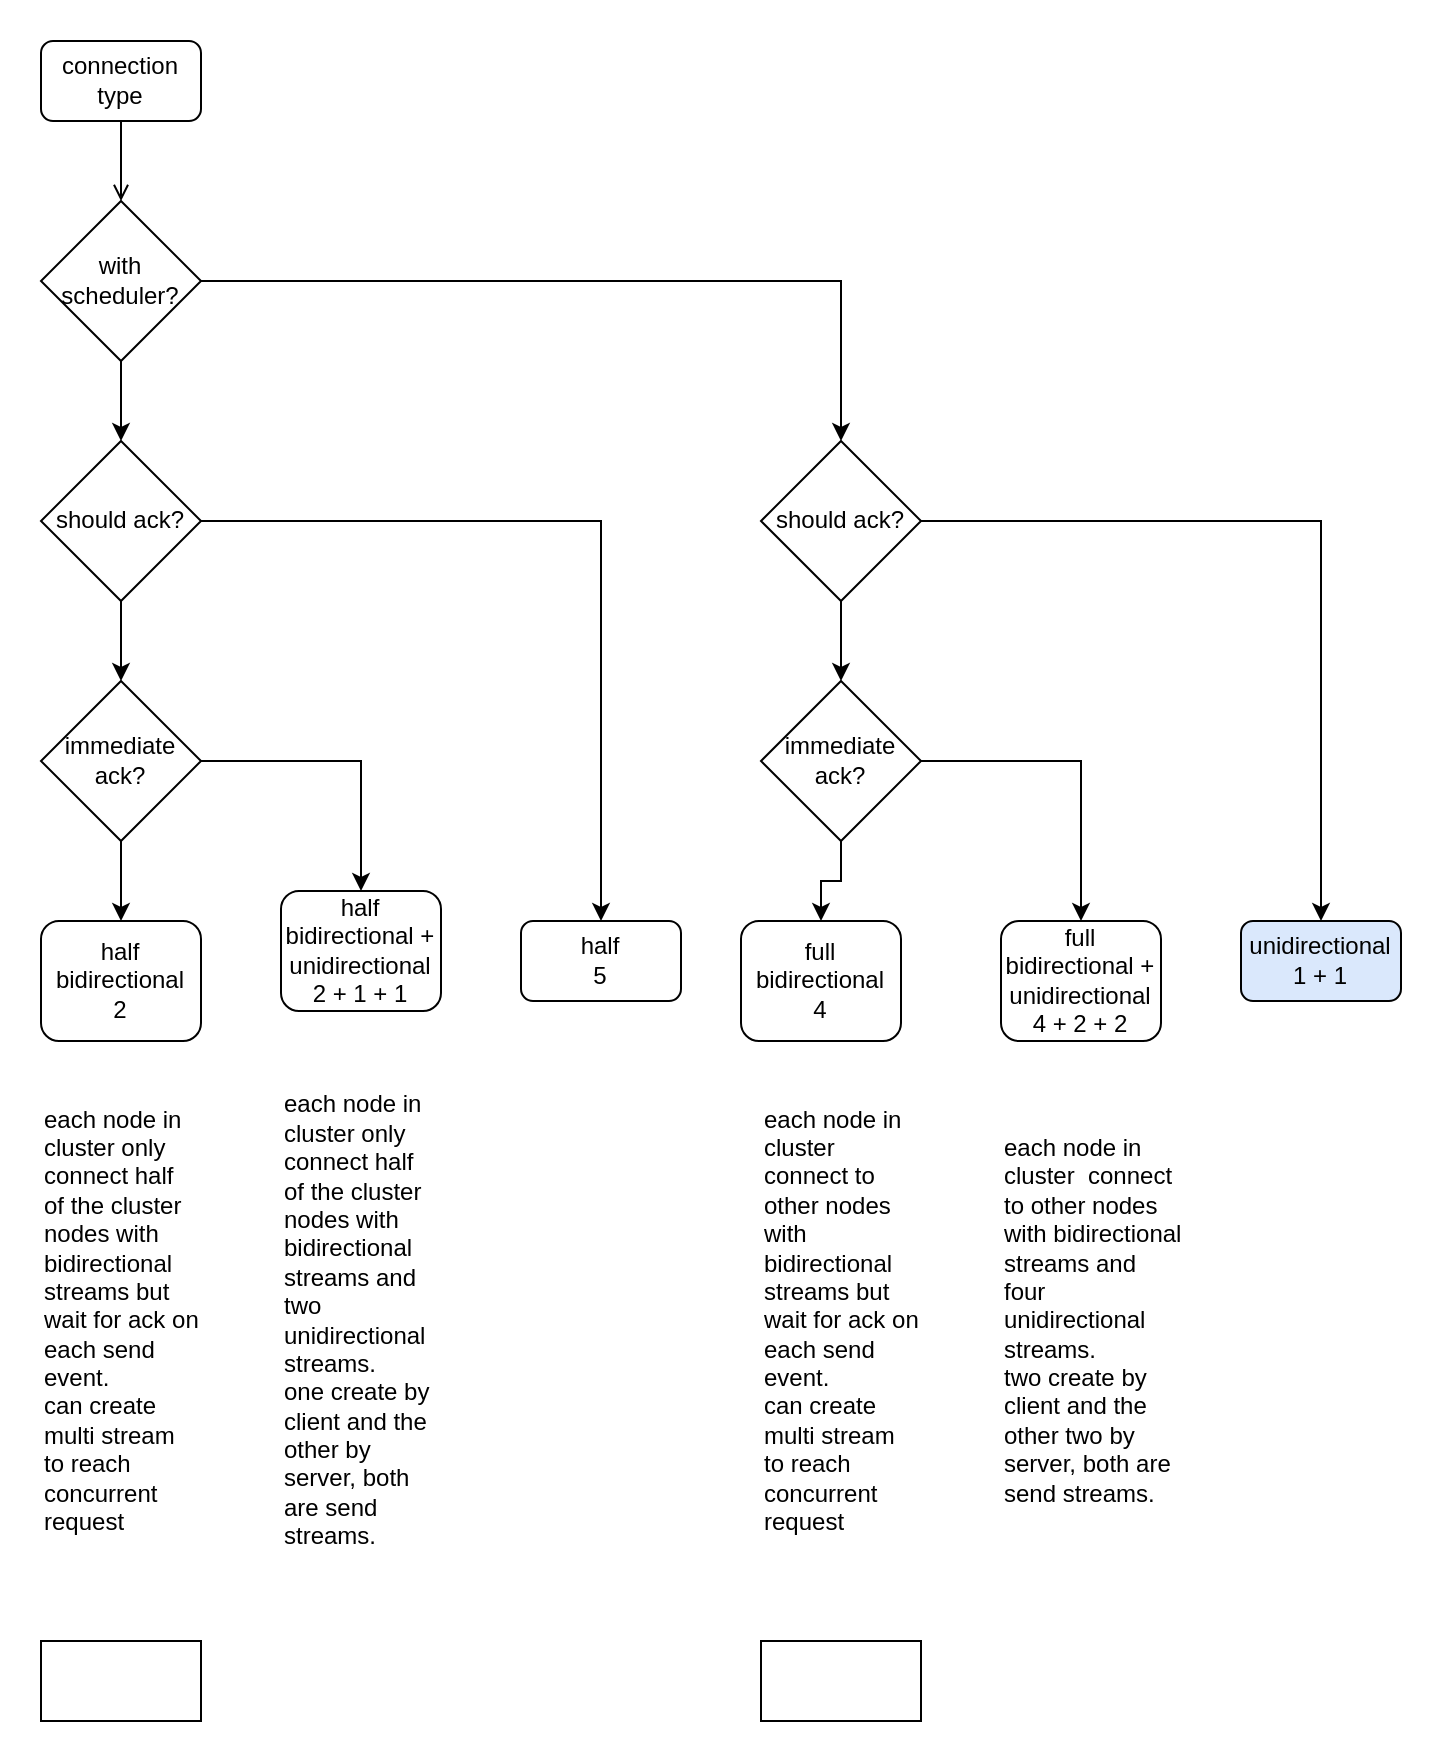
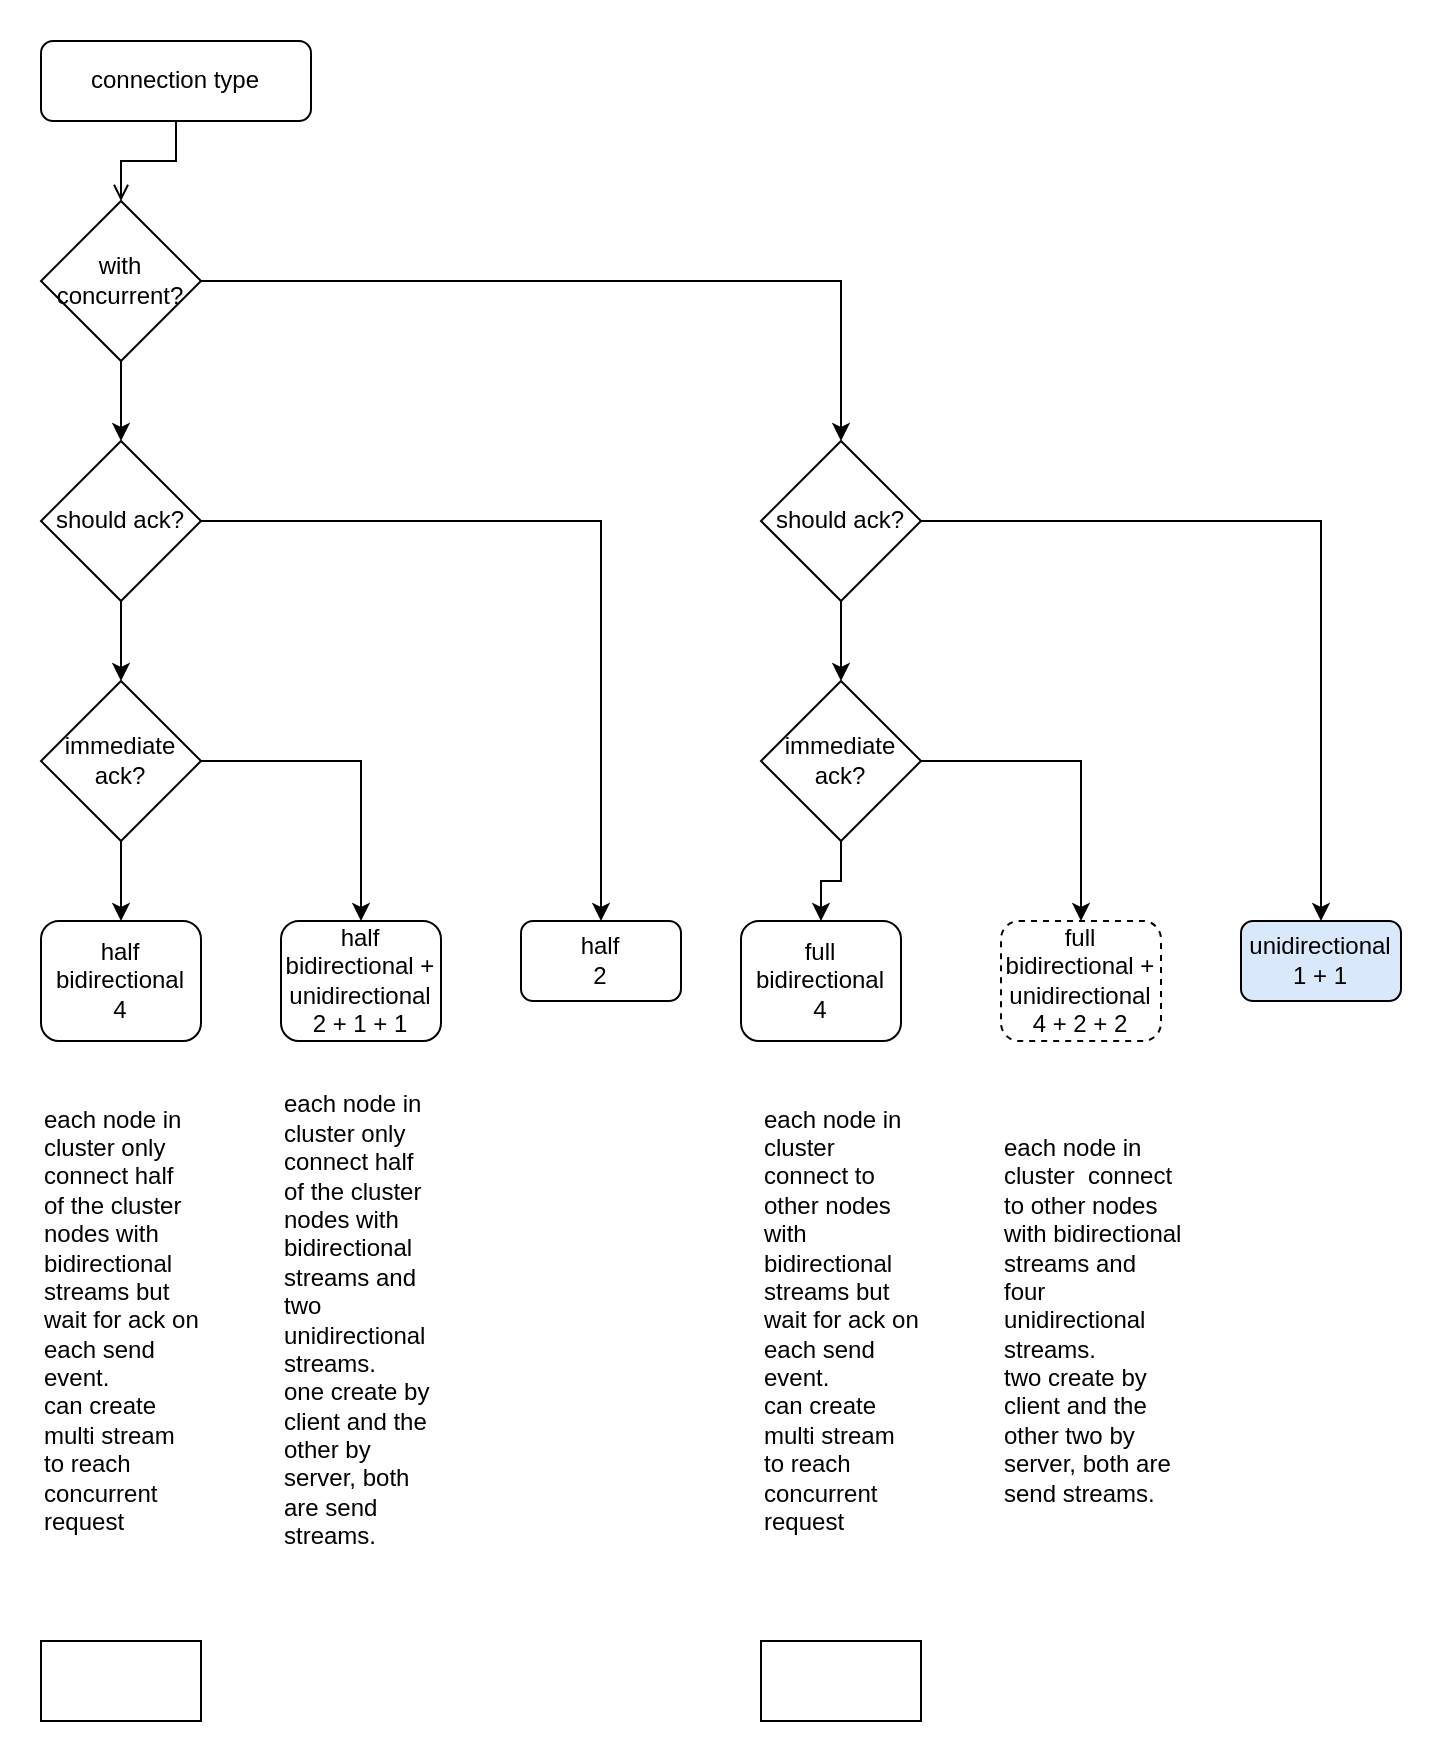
(121, 81) -> (176, 81)
(121, 281) -> (121, 281)
(361, 951) -> (361, 981)
(601, 961) -> (601, 961)
(121, 981) -> (121, 981)
(1081, 981) -> (1081, 981)
